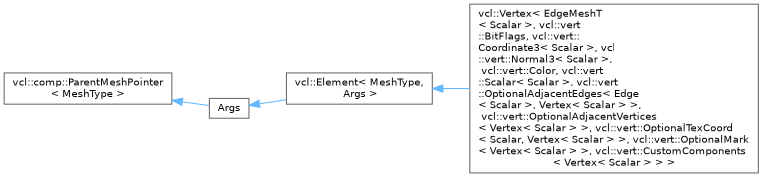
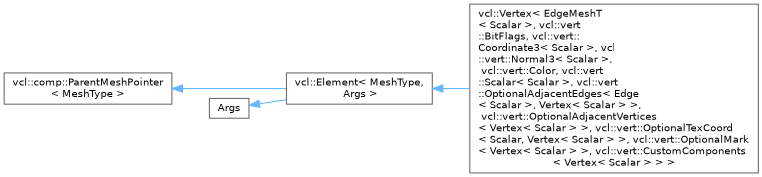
(196, 104) -> (234, 89)
